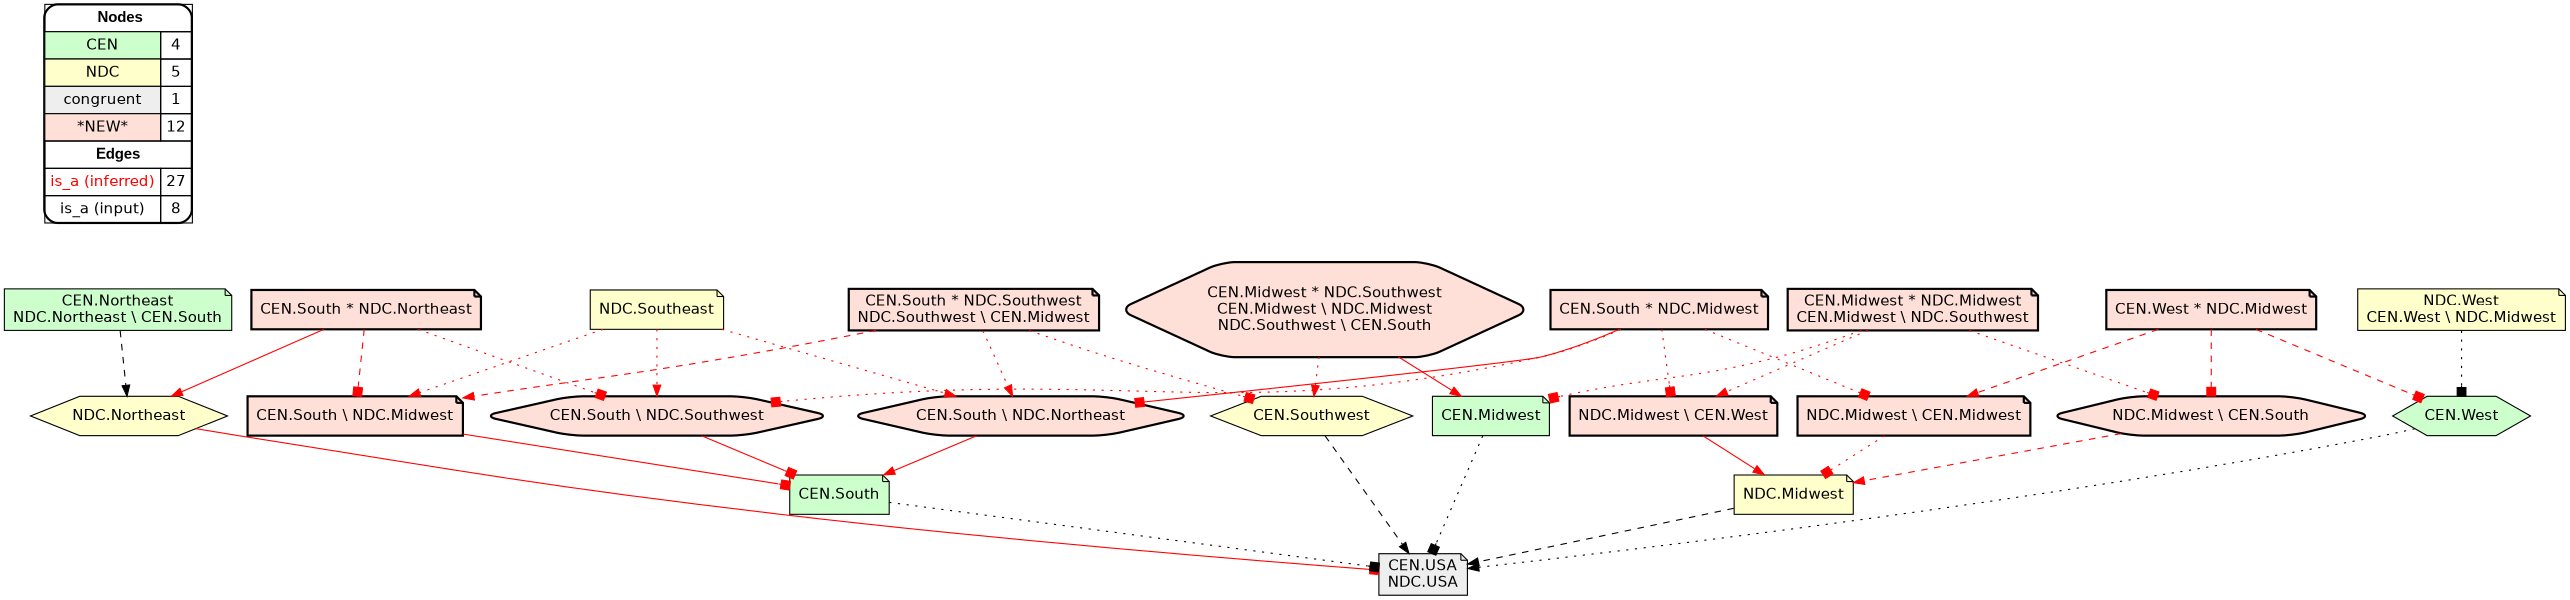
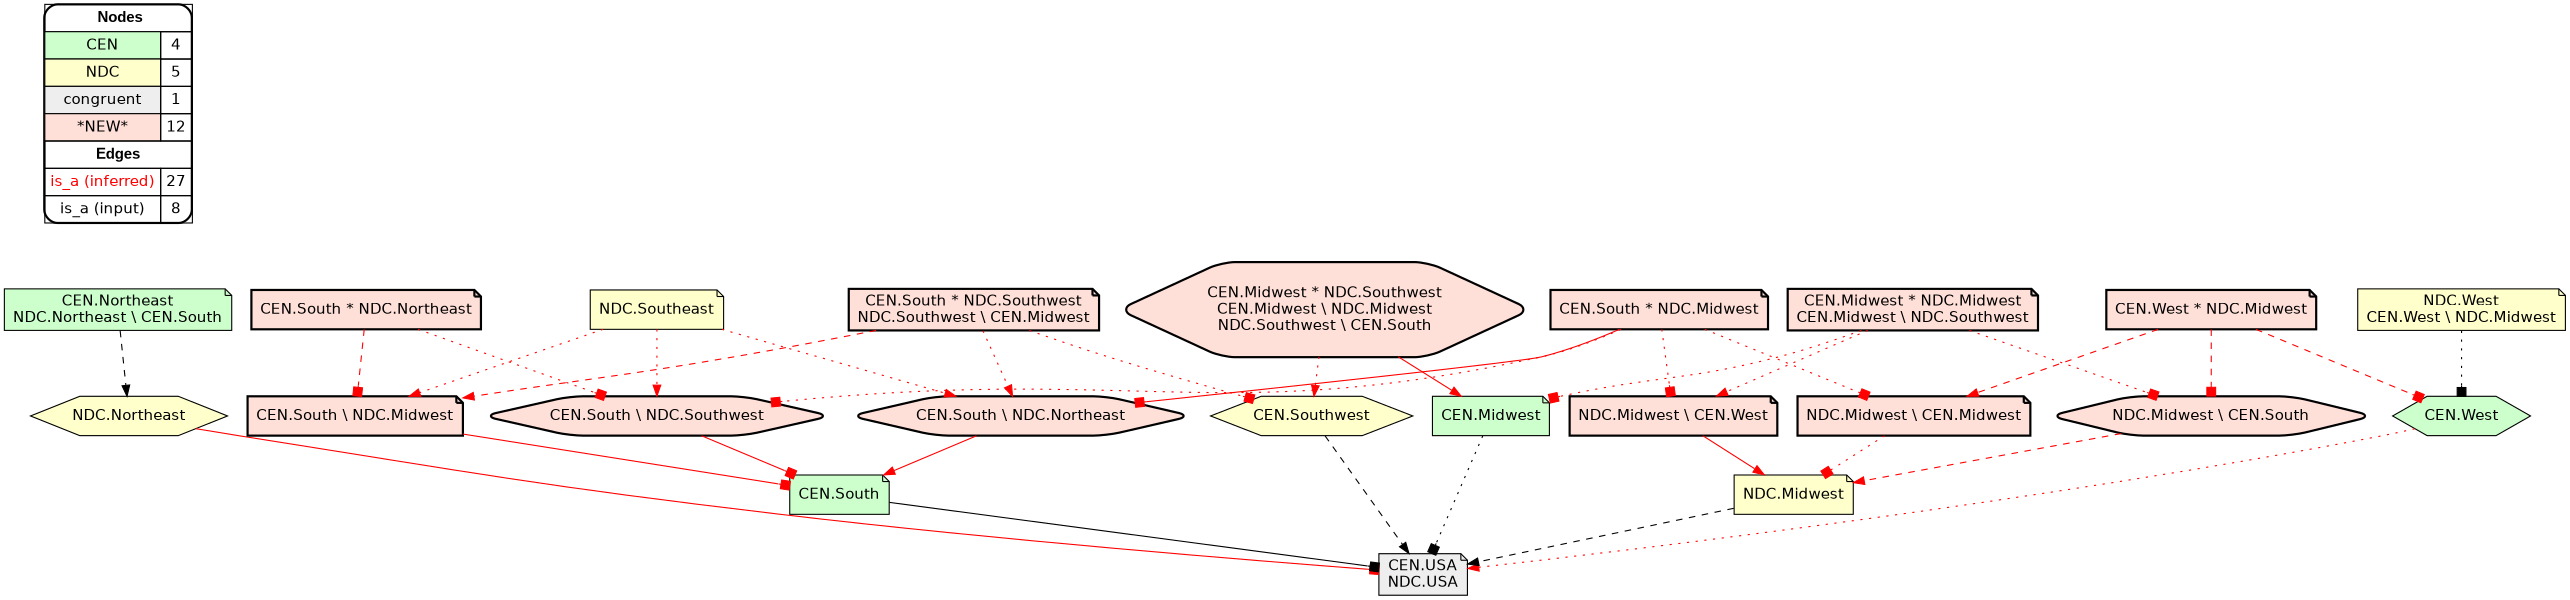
(253, 360) -> none
(1948, 507) -> (1948, 507)
(1128, 534) -> (1128, 534)
